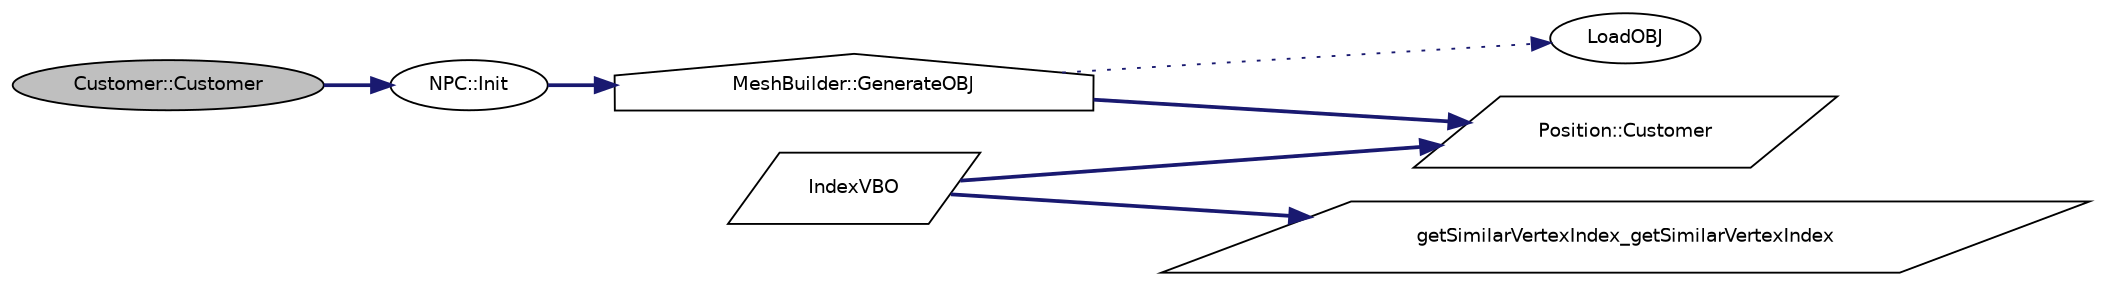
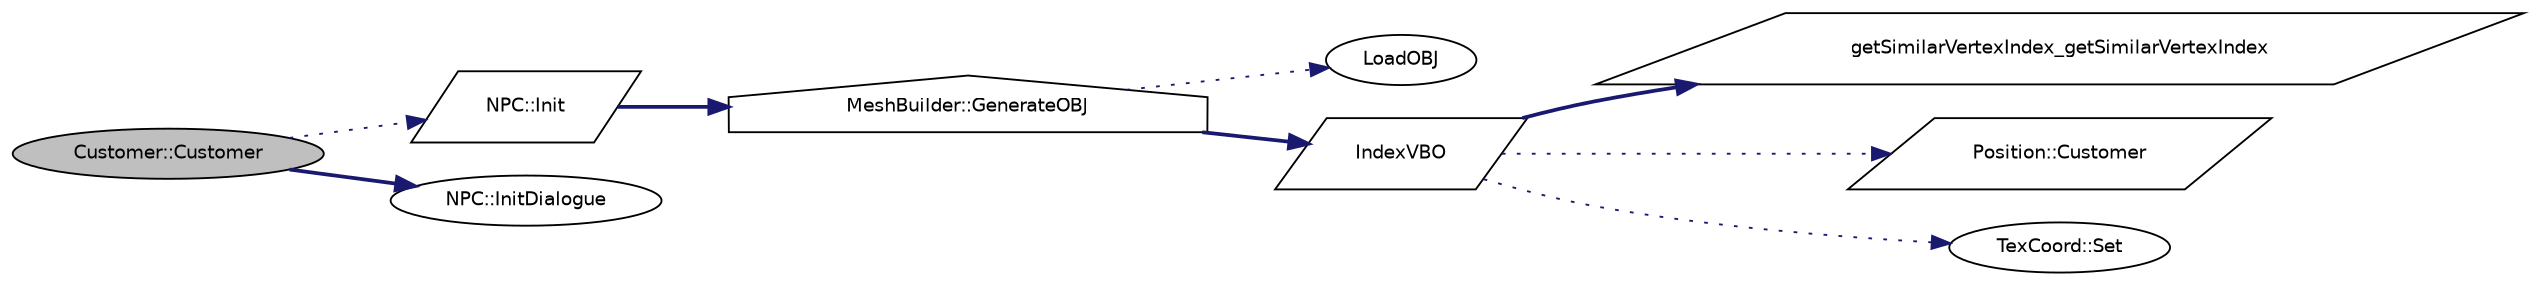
(348, 85) -> (348, 130)
(469, 85) -> (526, 107)
(1271, 111) -> (1246, 137)
(1191, 164) -> (1687, 154)
none -> (526, 201)
none -> (2060, 248)
